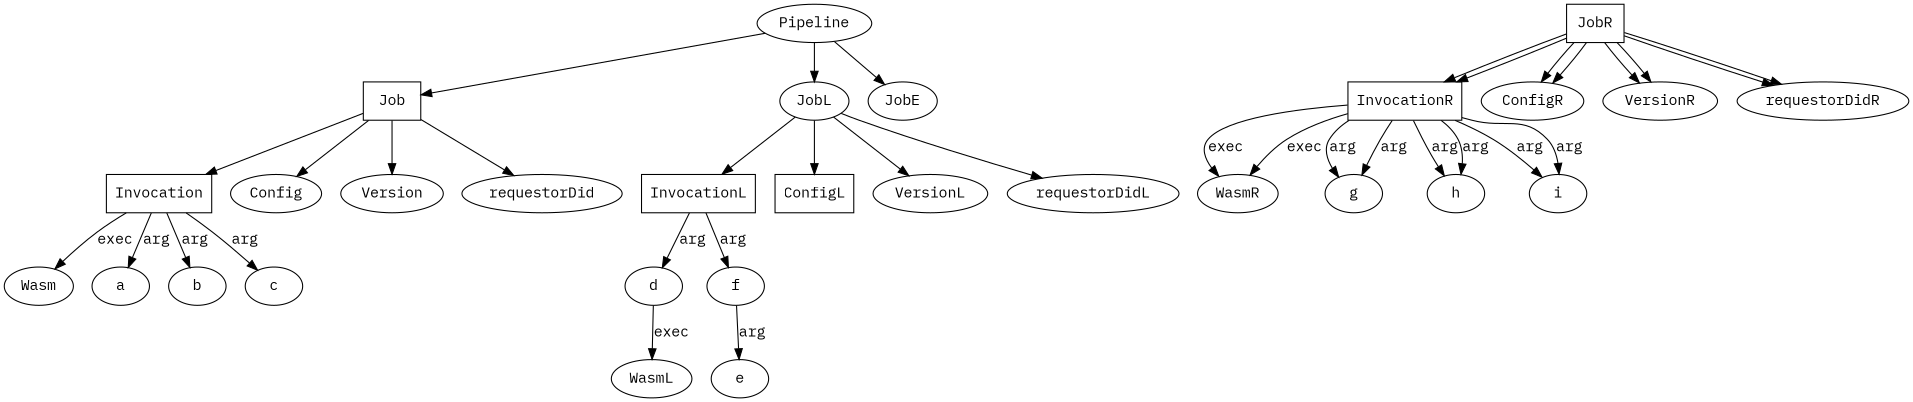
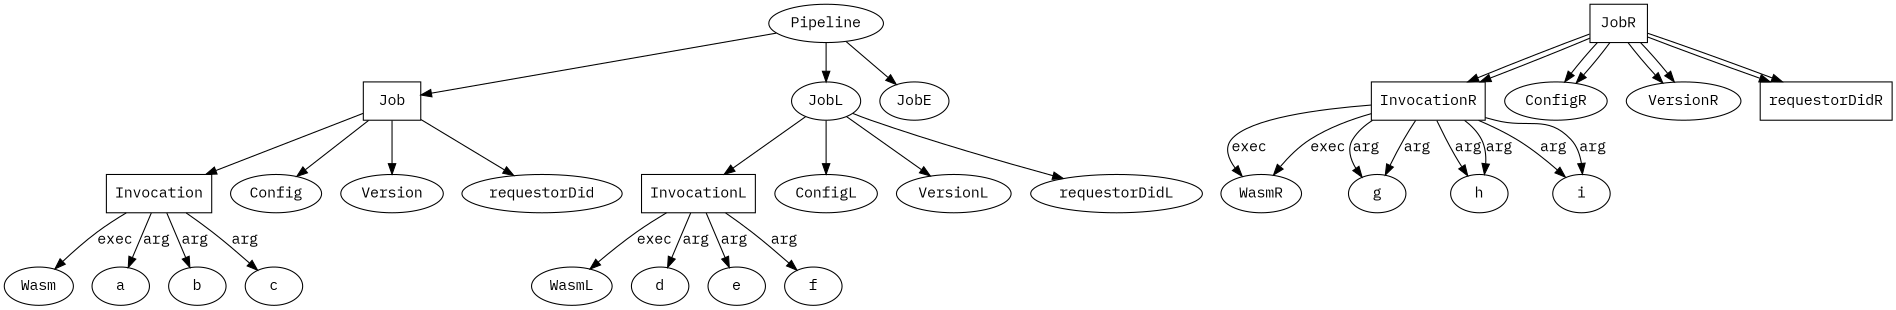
(1823, 101) -> (1826, 101)
(814, 194) -> (826, 194)
(653, 327) -> (631, 236)
(738, 327) -> (716, 235)
